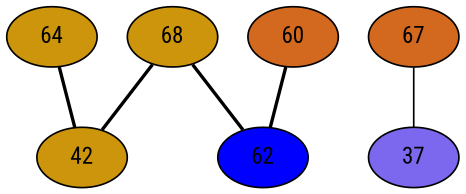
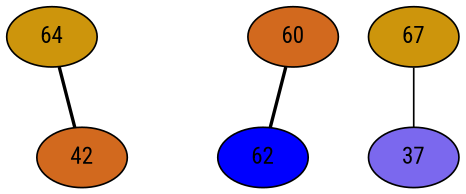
(173, 37) -> none
(414, 37) -> (414, 37)
(82, 157) -> (82, 157)
